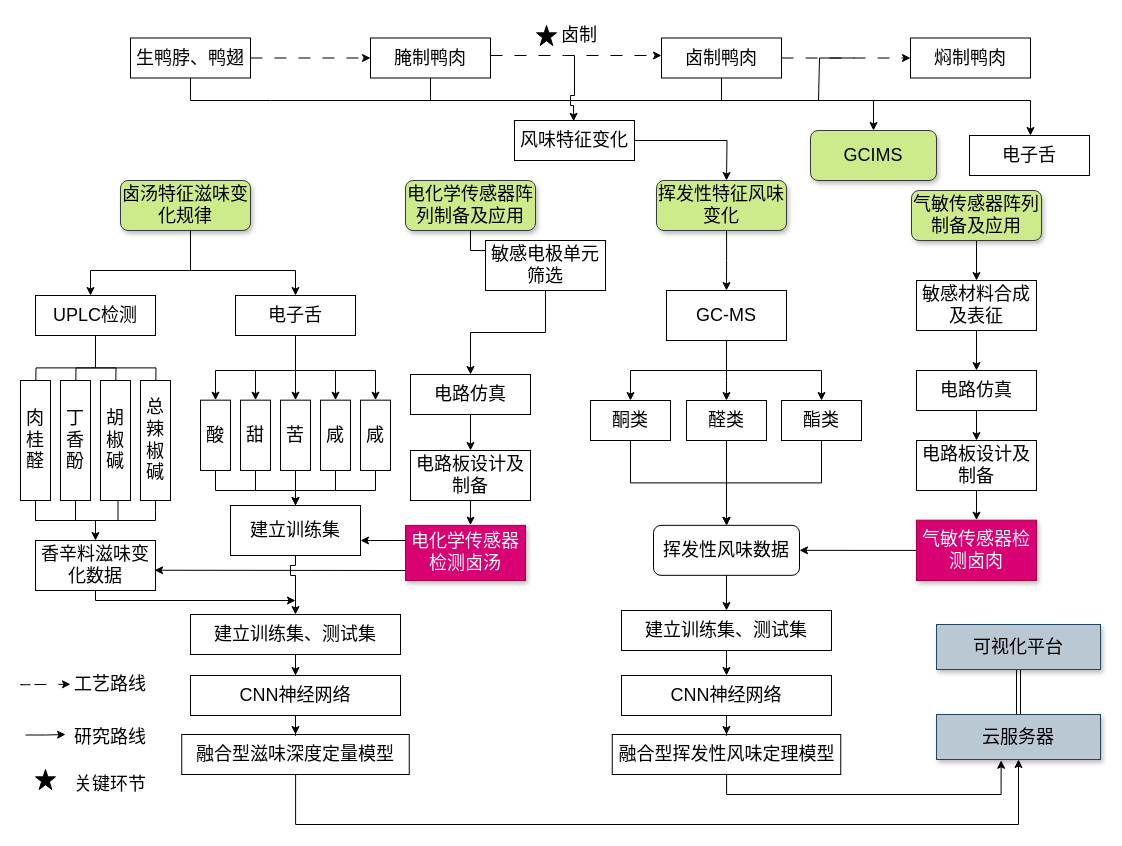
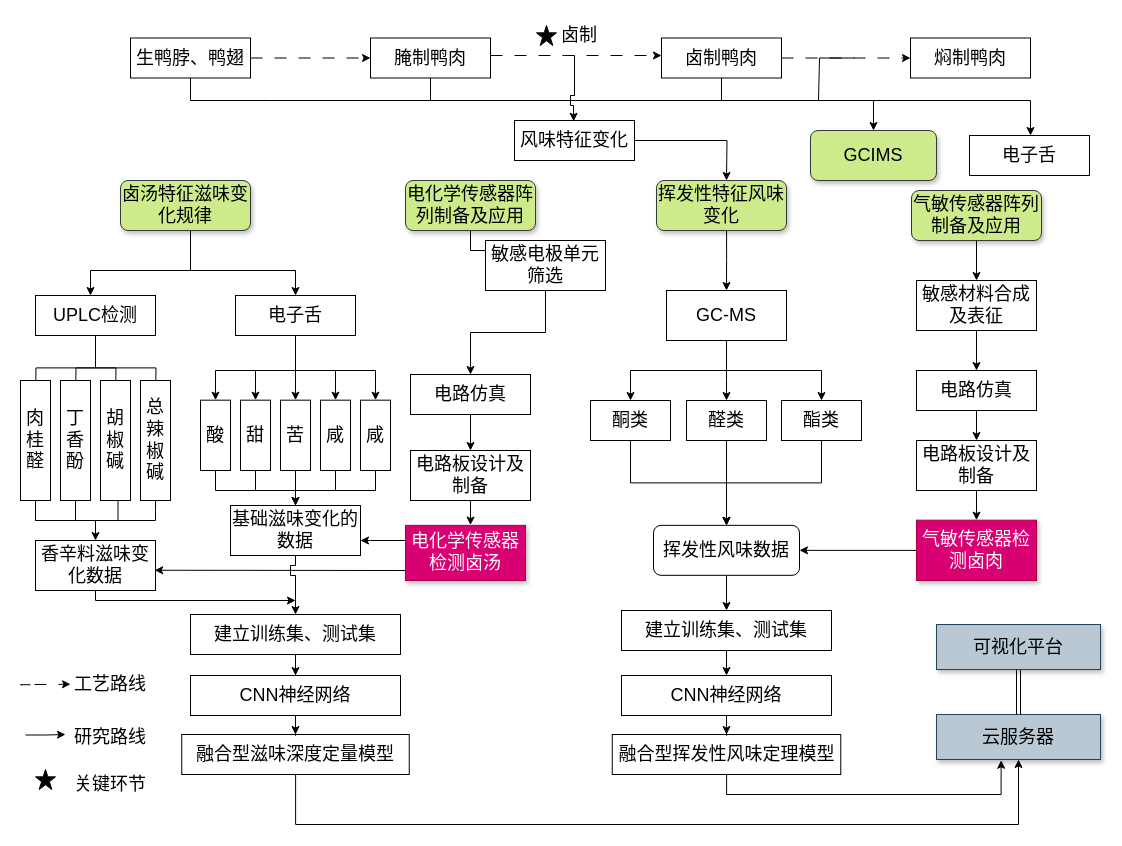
(296, 531) -> (296, 531)
